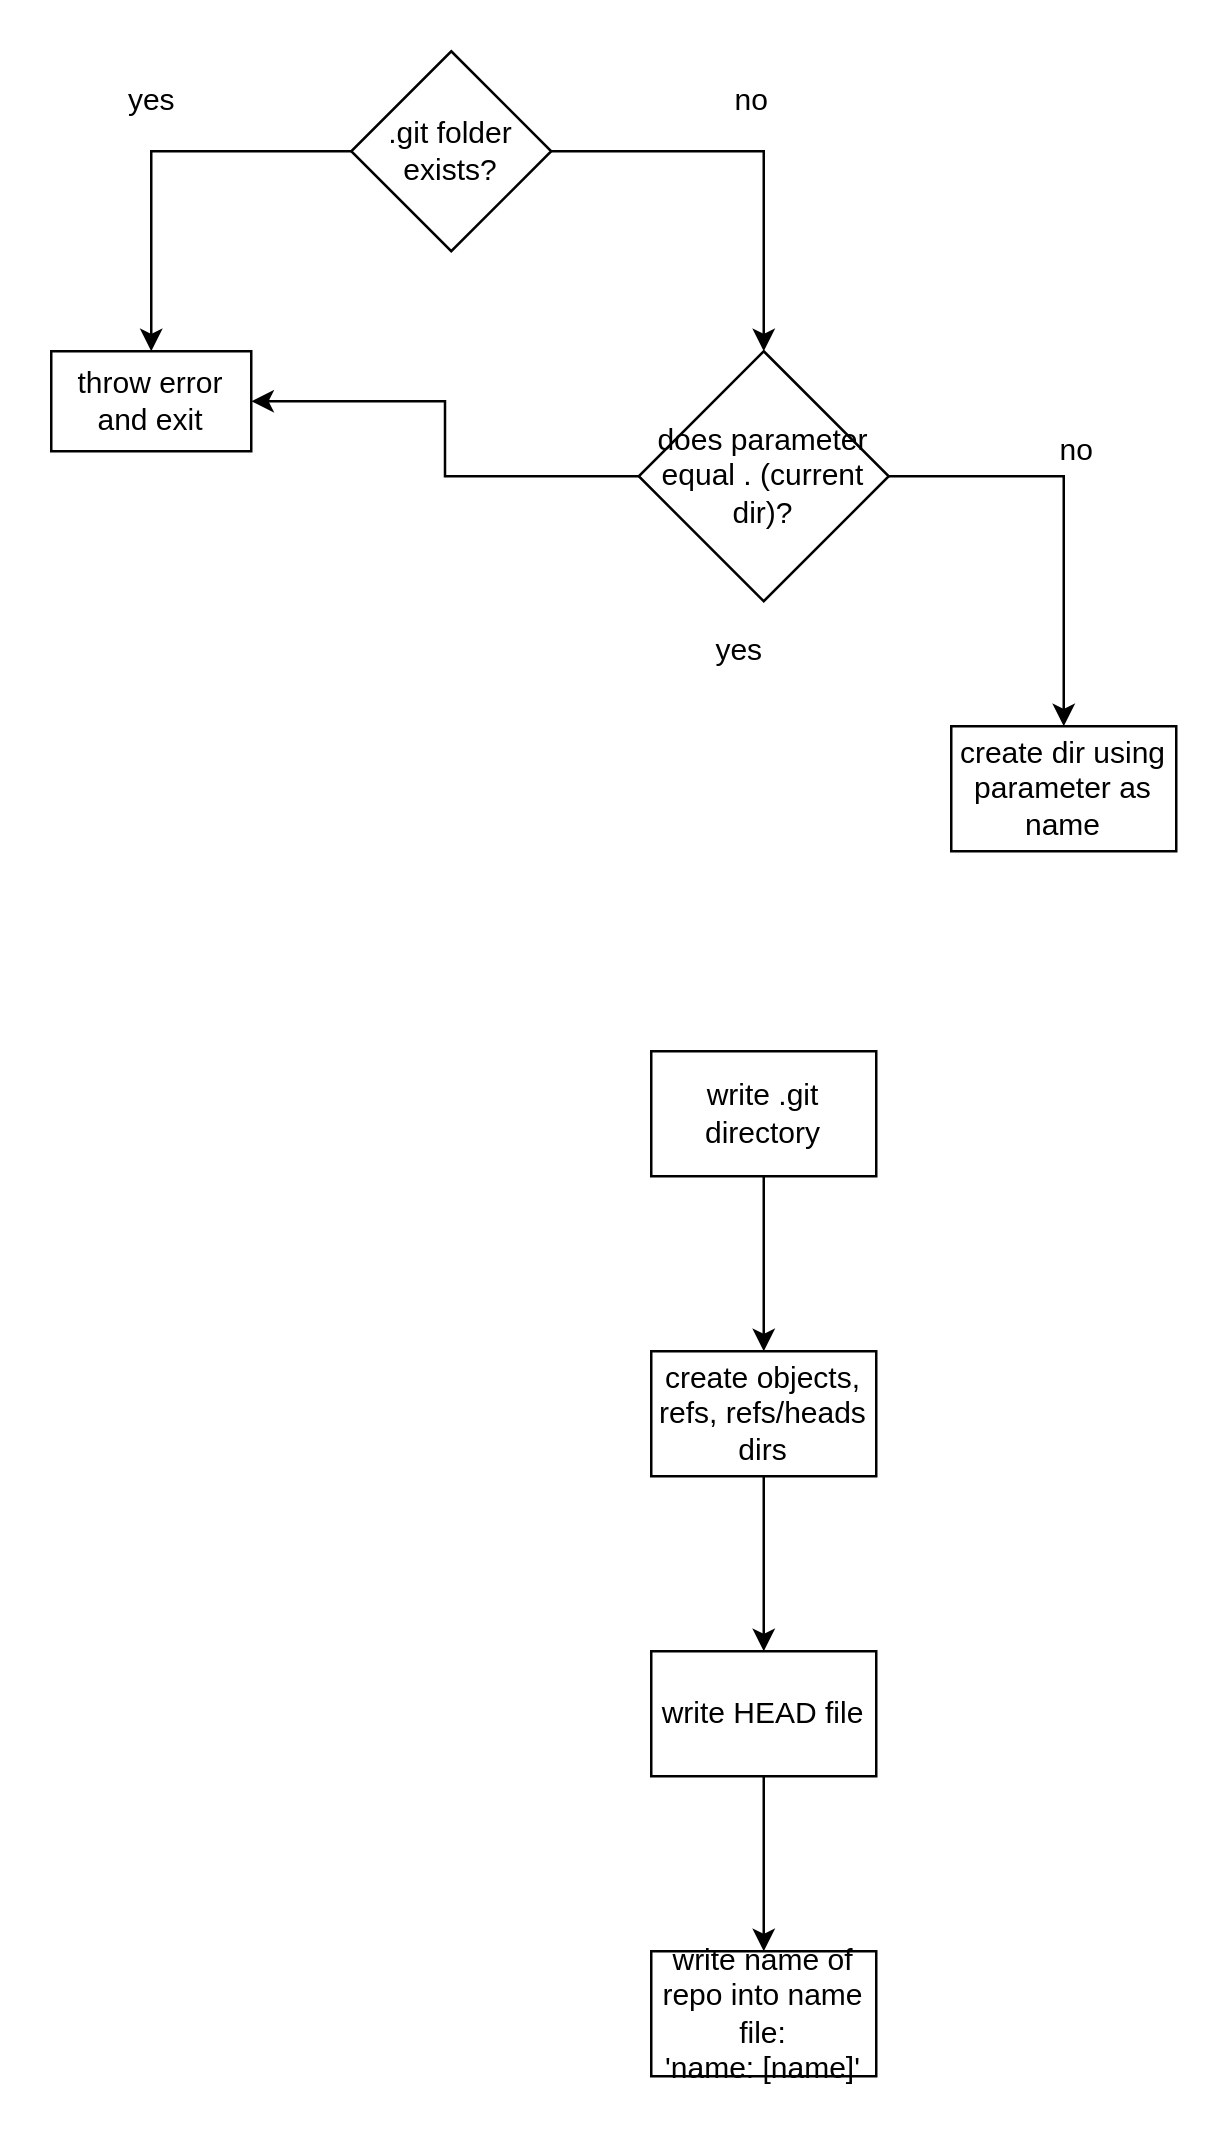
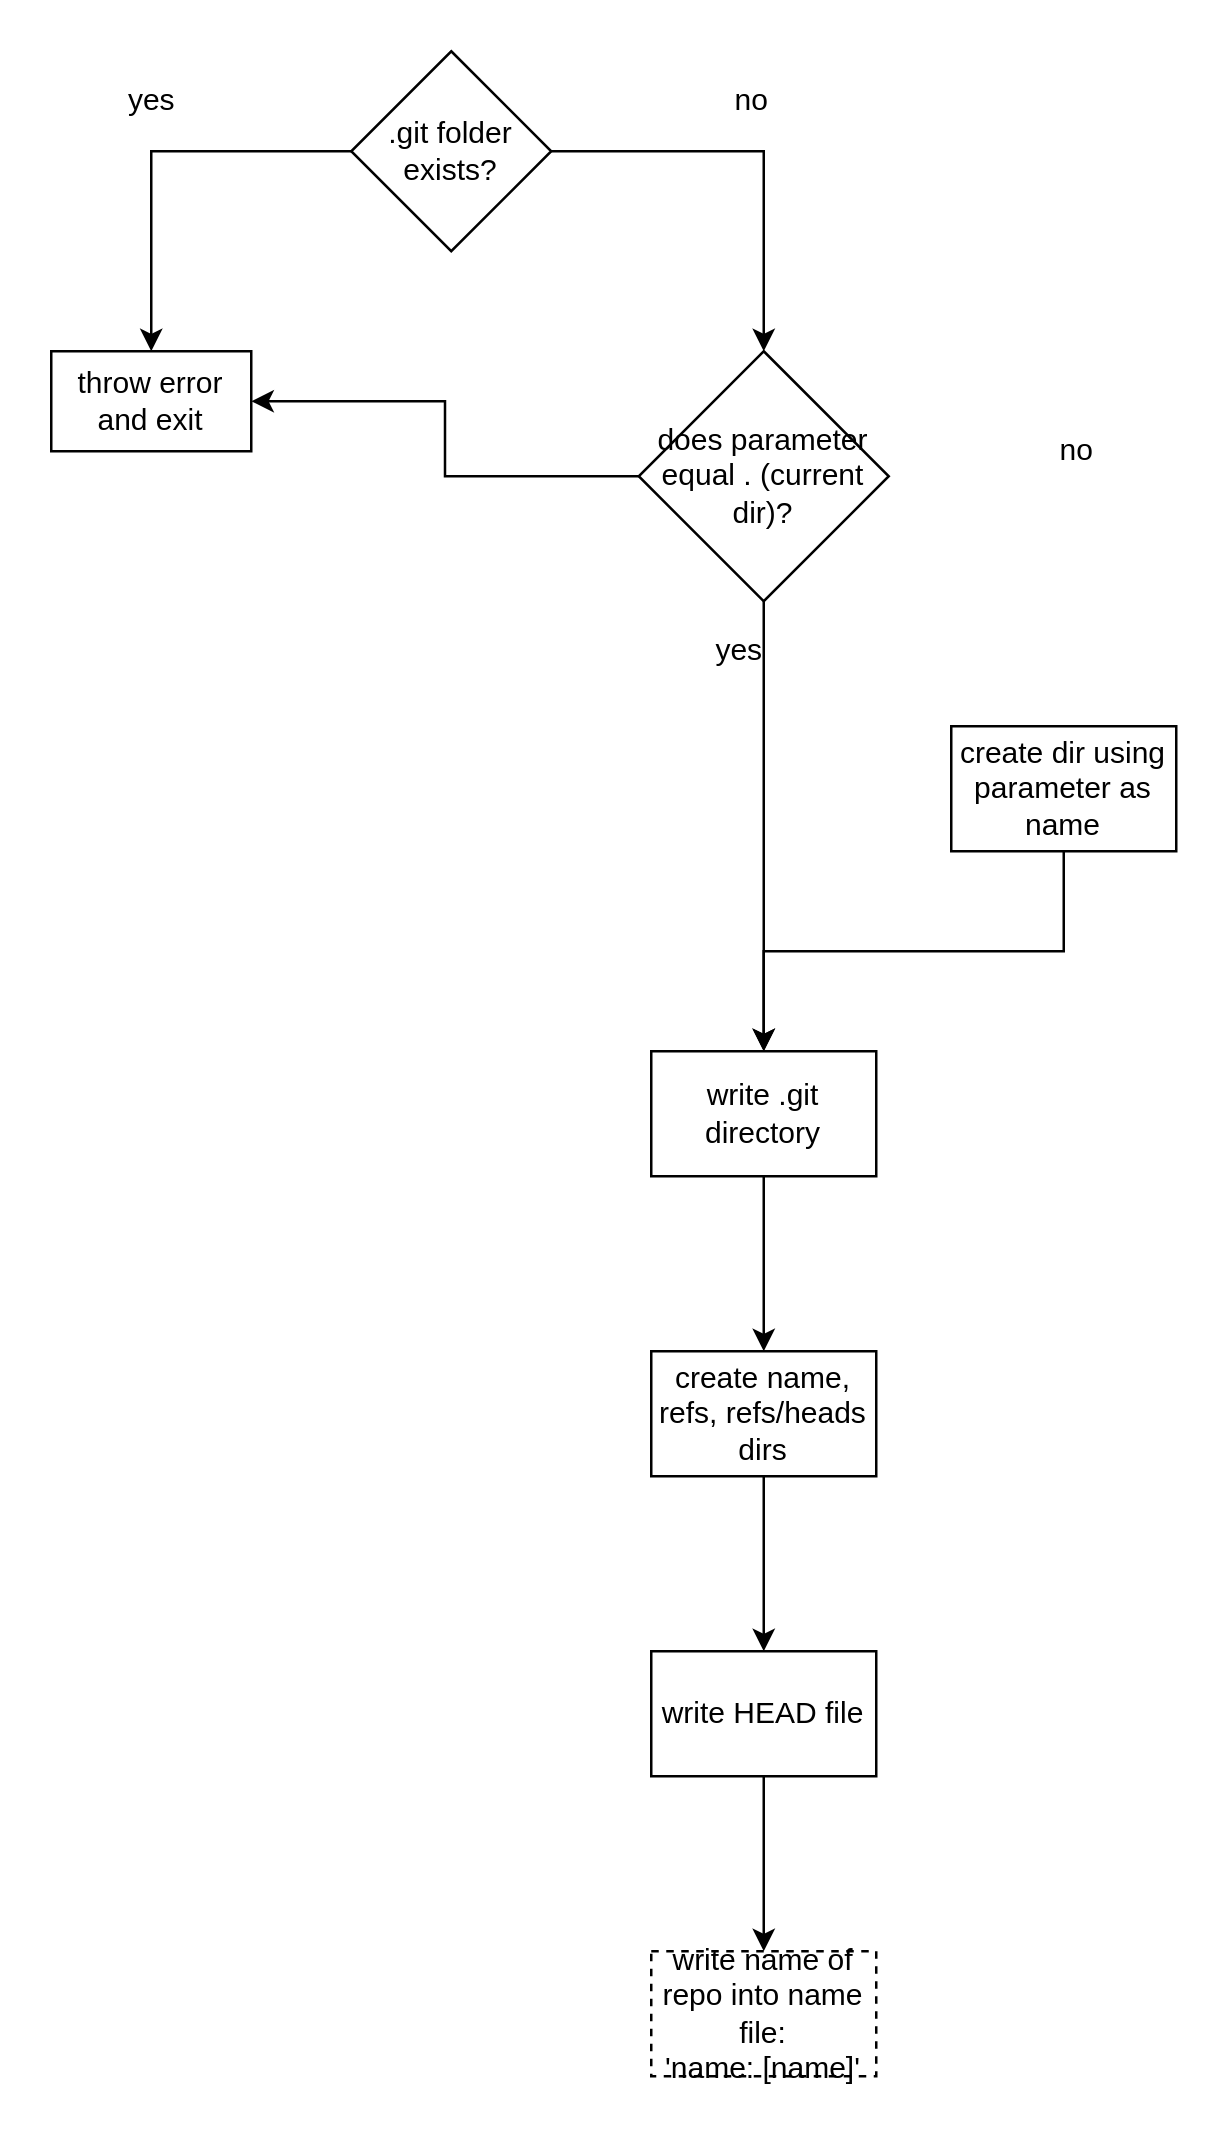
(1064, 505) -> (764, 773)
none -> (966, 951)
(764, 1414) -> (764, 1414)
(764, 2014) -> (764, 2014)
